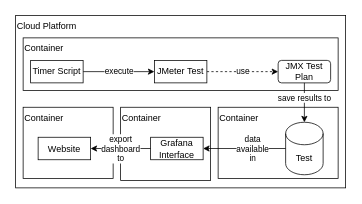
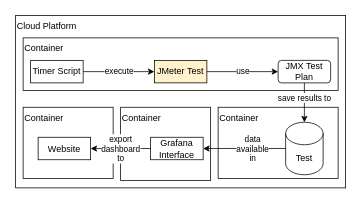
(180, 72) -> (180, 72)
(221, 72) -> (221, 72)
